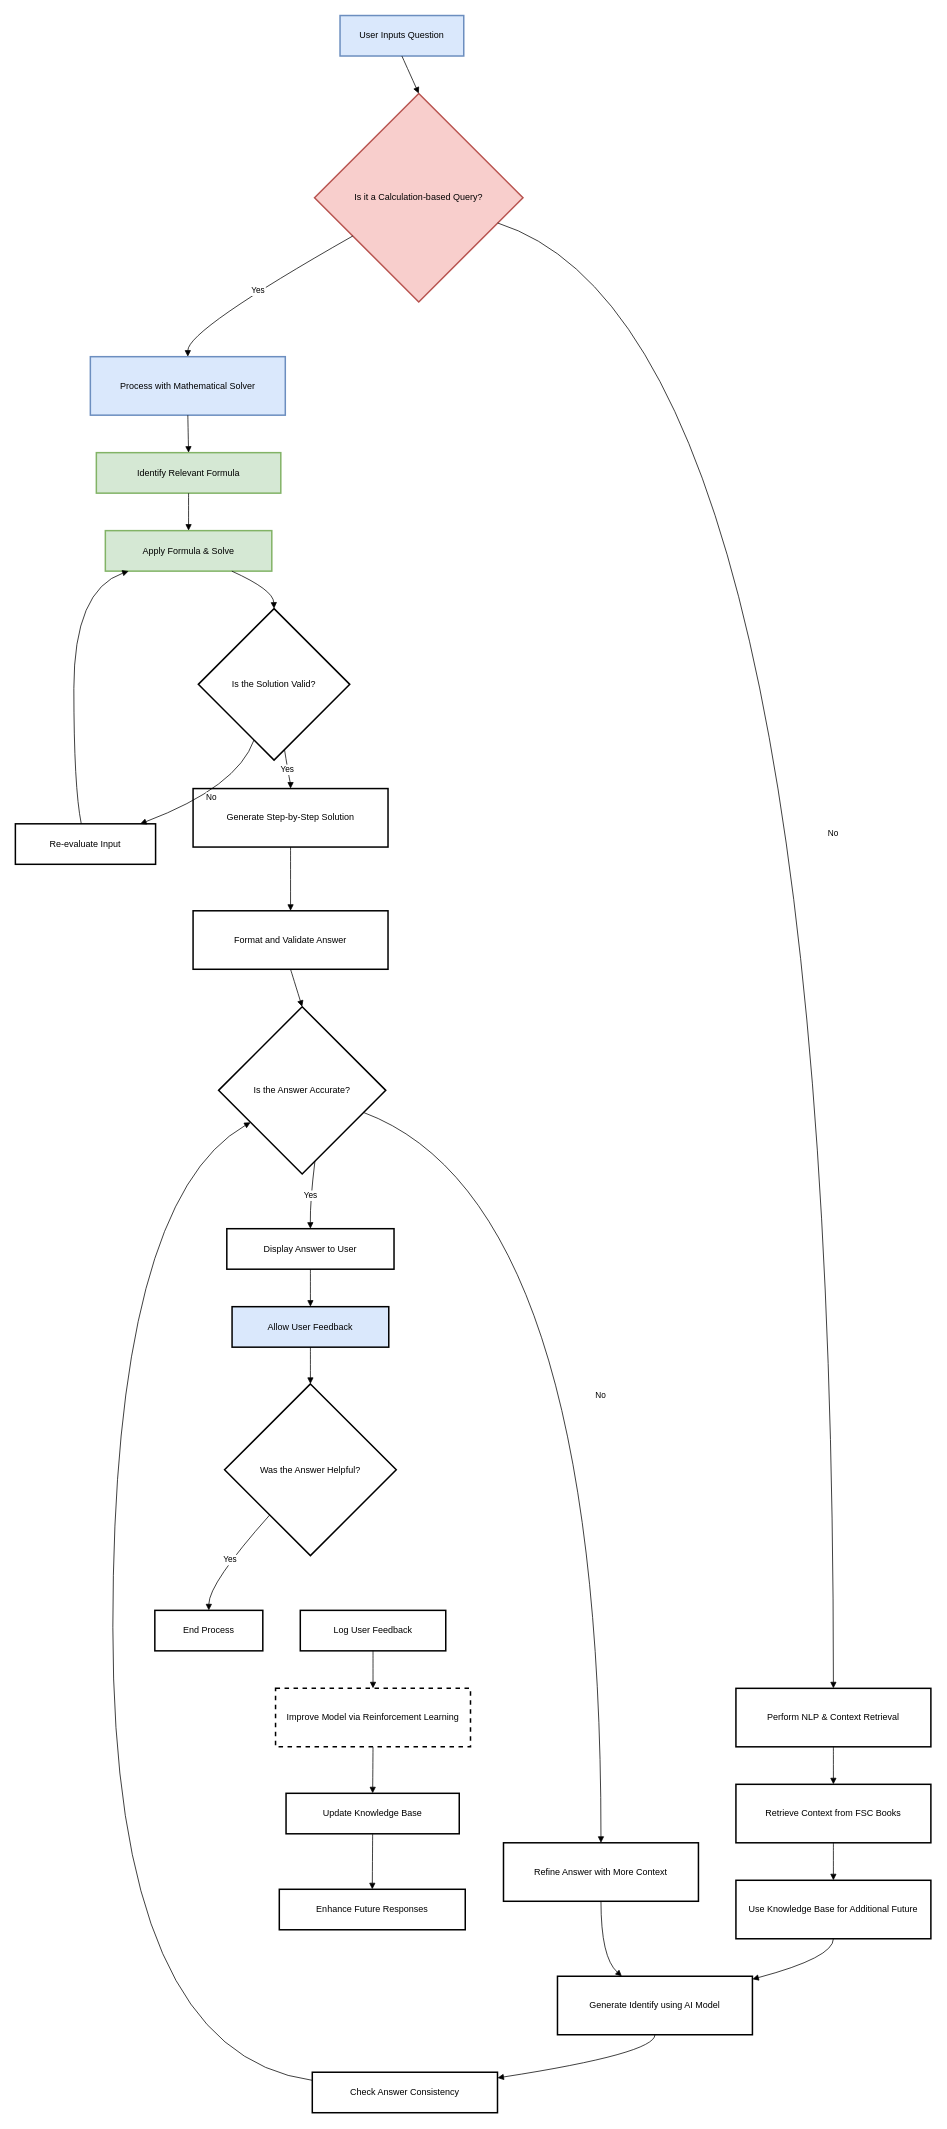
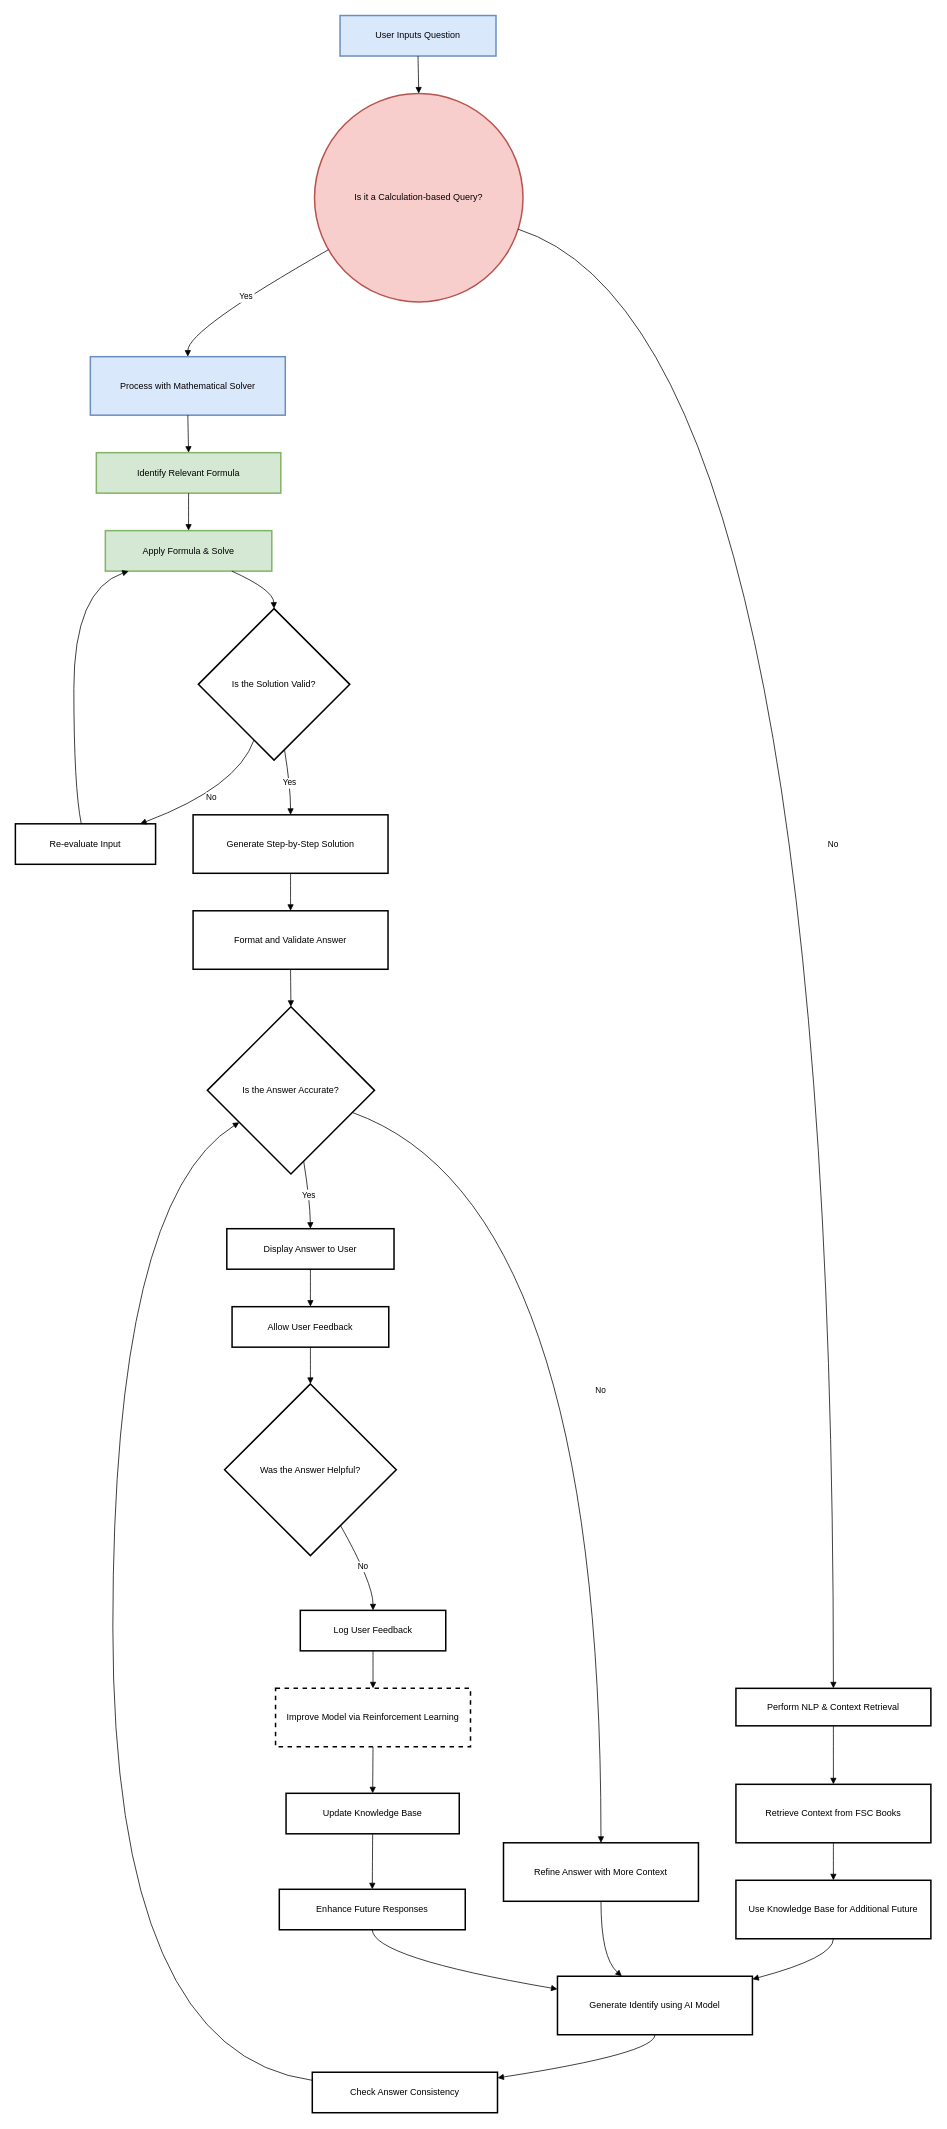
(402, 36) -> (418, 36)
(419, 198) -> (419, 198)
(291, 818) -> (291, 844)
(302, 1091) -> (291, 1091)
(311, 1327) -> (311, 1327)
(236, 1556) -> none
none -> (360, 1564)
(209, 1631) -> none
(834, 1718) -> (834, 1707)
none -> (459, 1970)
